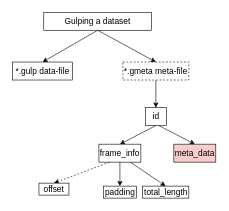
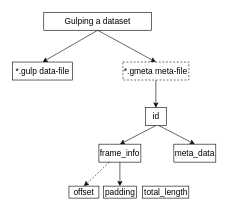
(195, 153) -> (195, 153)
(146, 173) -> none
(54, 189) -> (84, 192)
